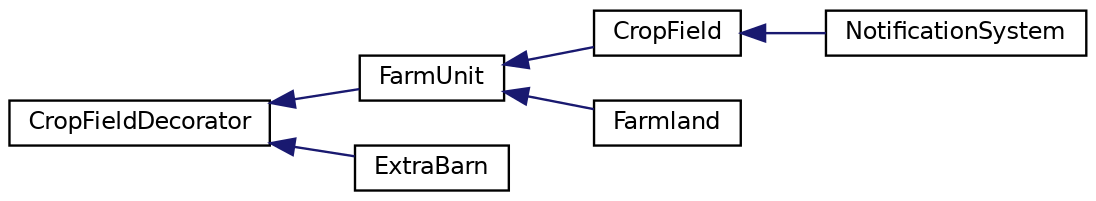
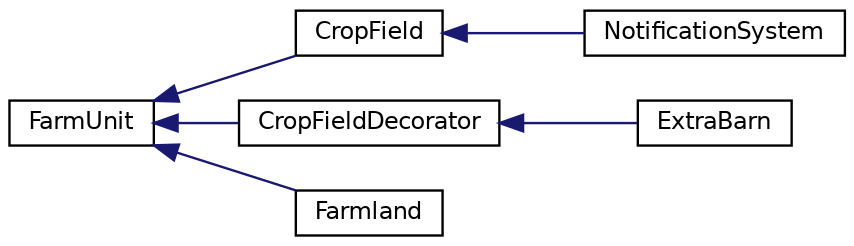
(327, 94) -> (208, 123)
